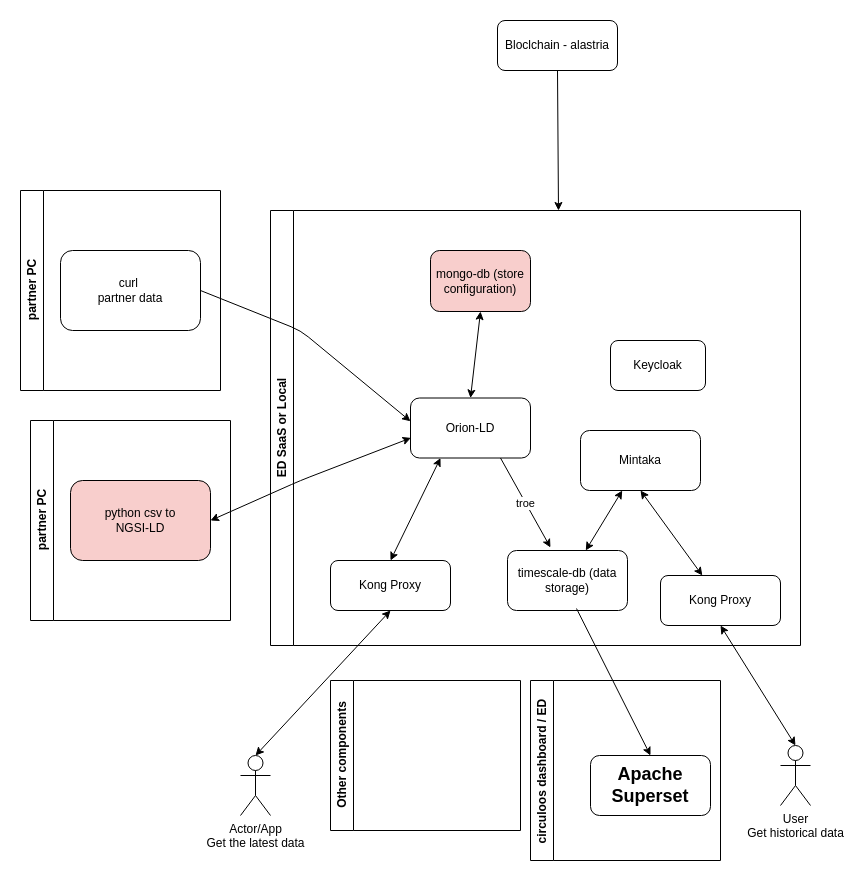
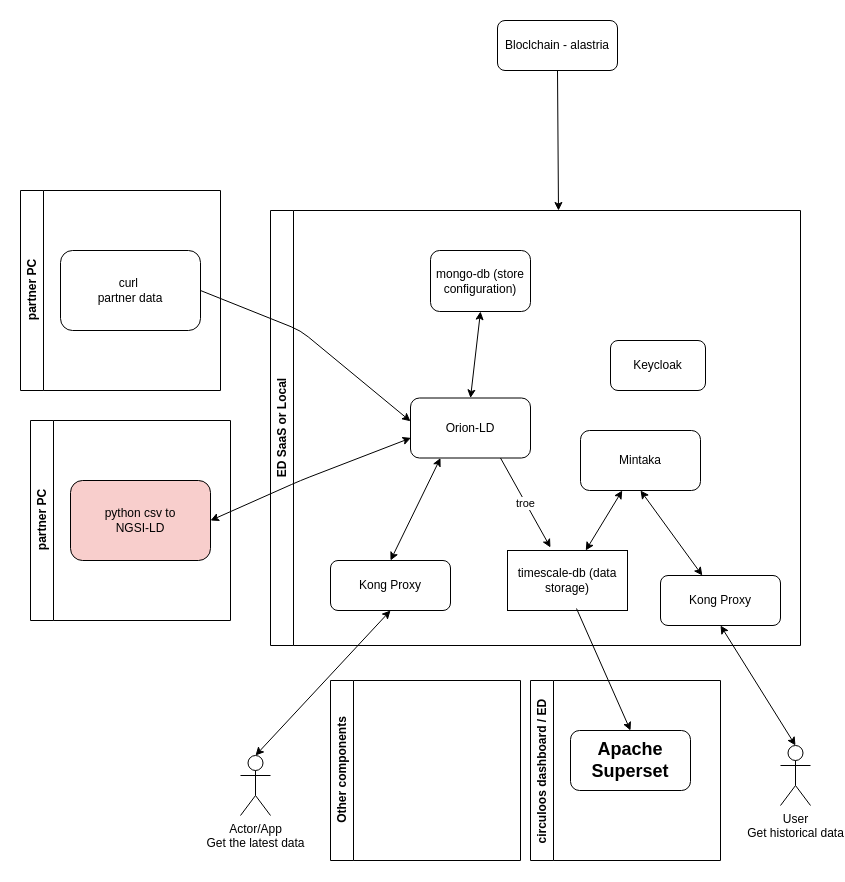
(481, 281) -> (481, 281)
(568, 581) -> (568, 581)
(426, 756) -> (426, 771)
(651, 786) -> (631, 761)
